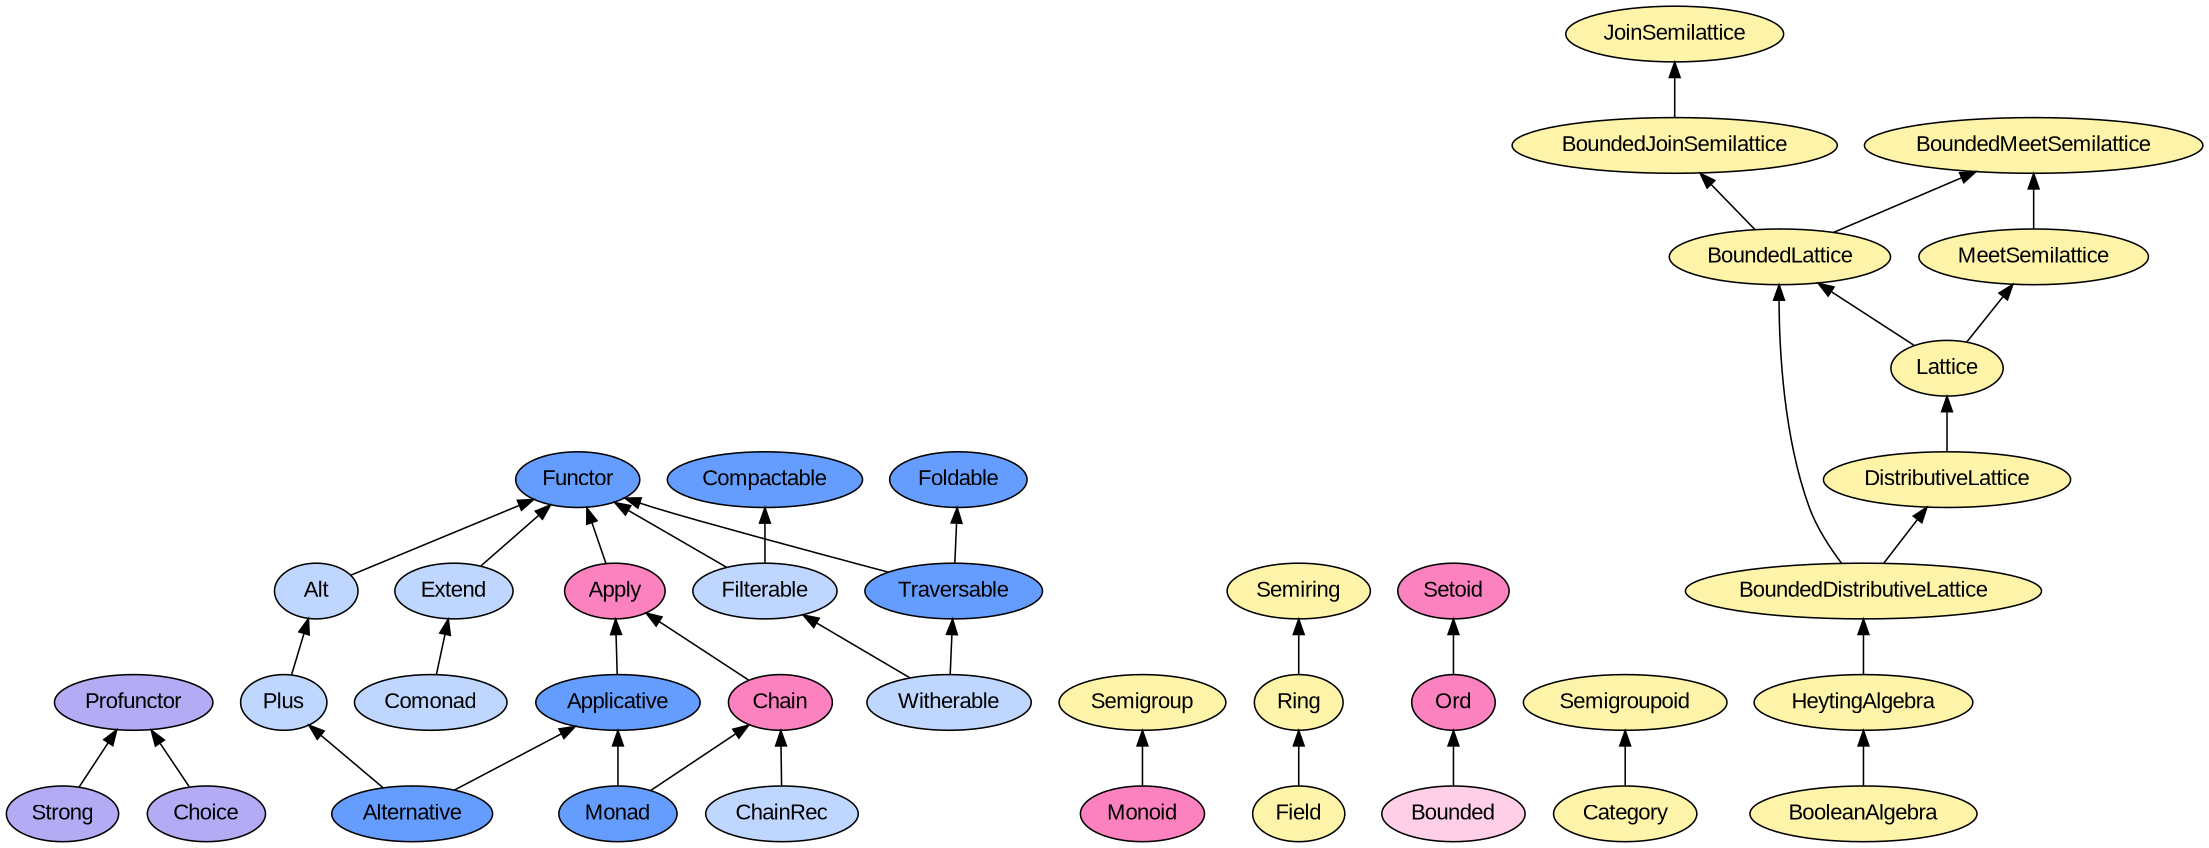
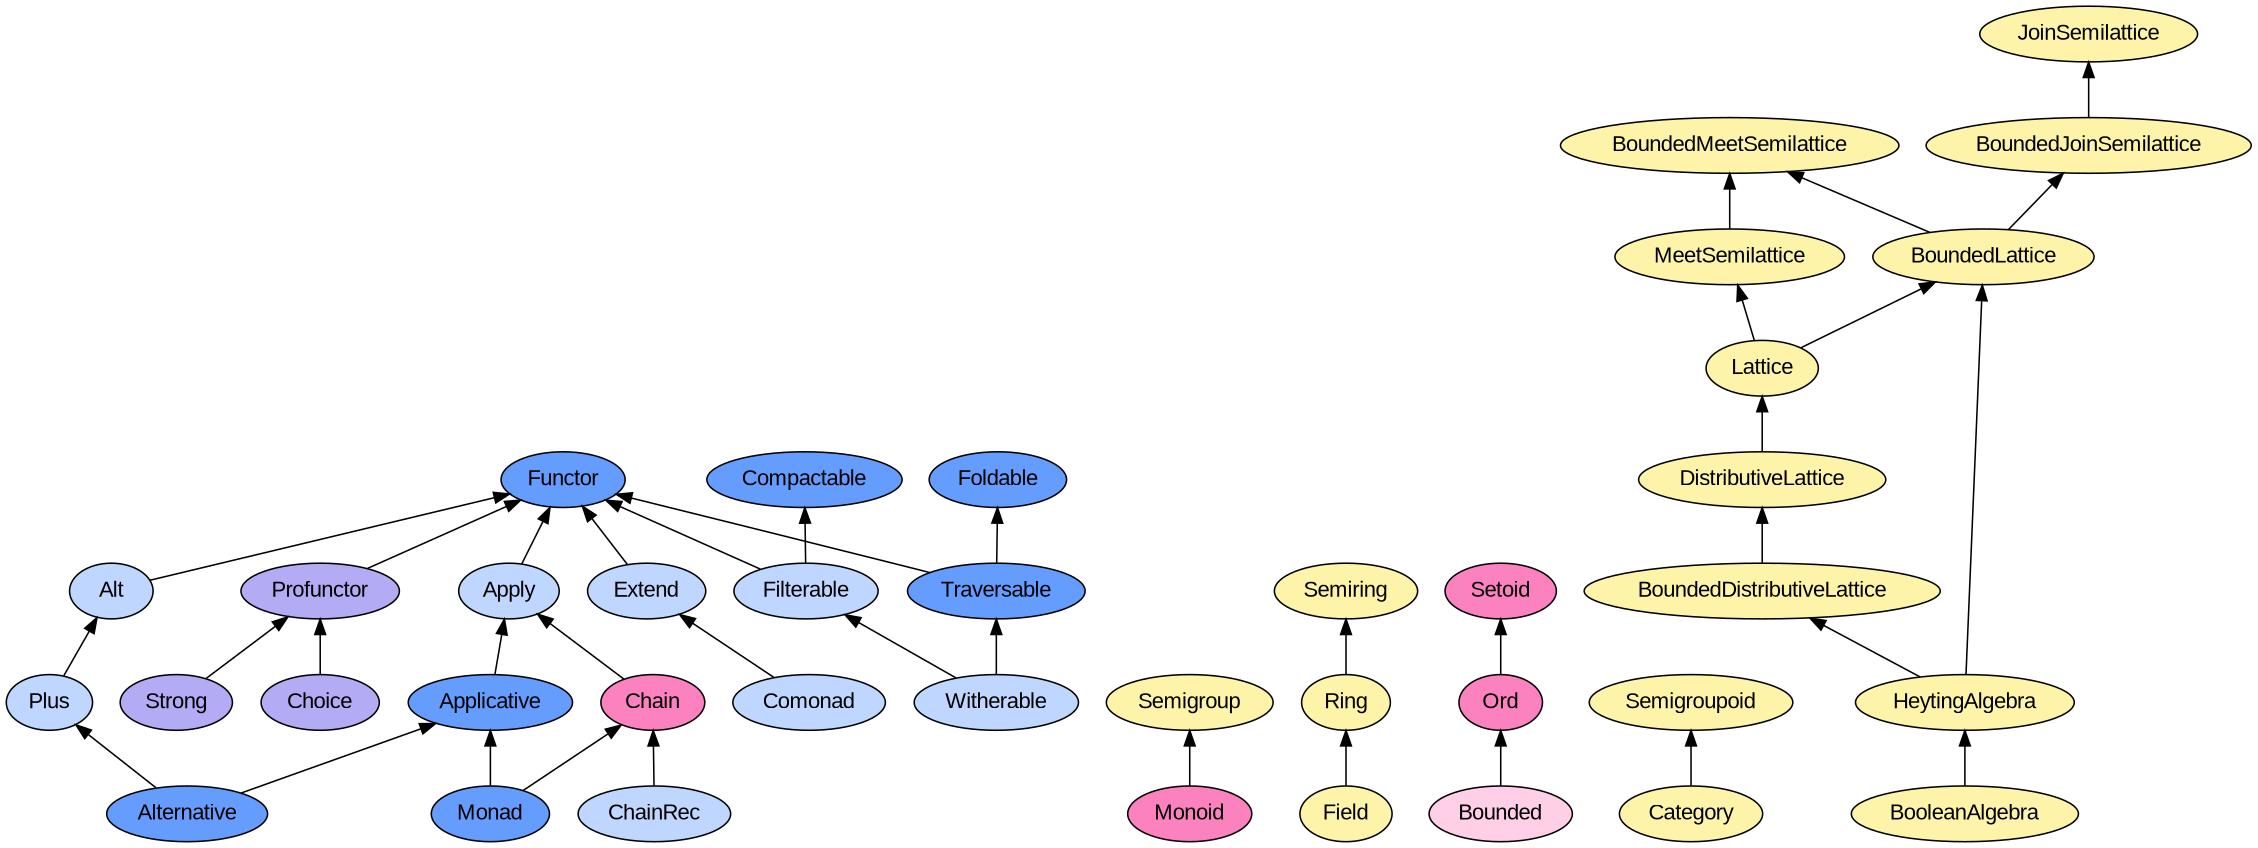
(1791, 437) -> (1974, 488)
none -> (437, 537)
(615, 591) -> (509, 591)
